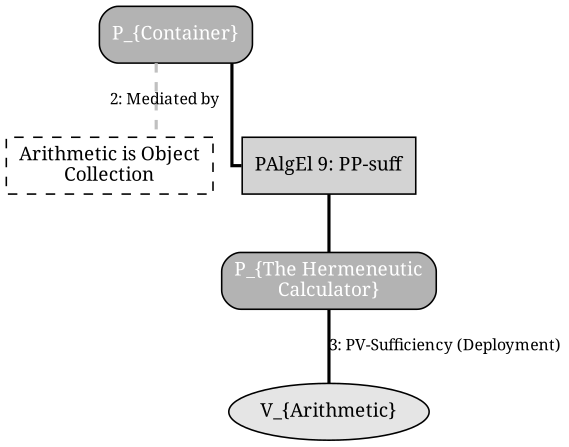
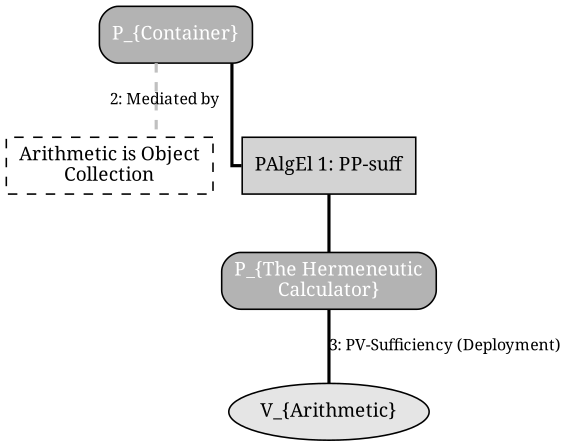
(329, 166) -> (329, 166)
